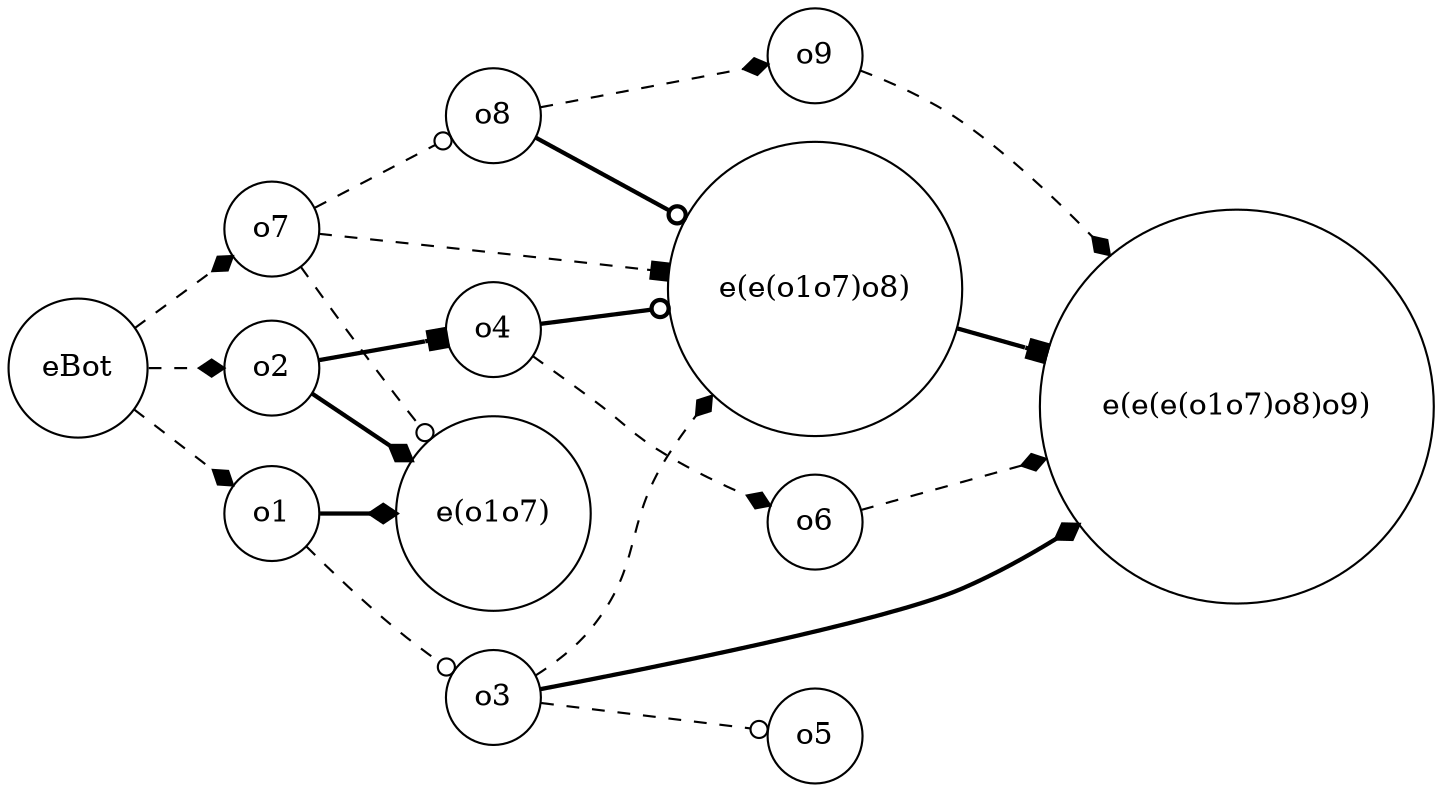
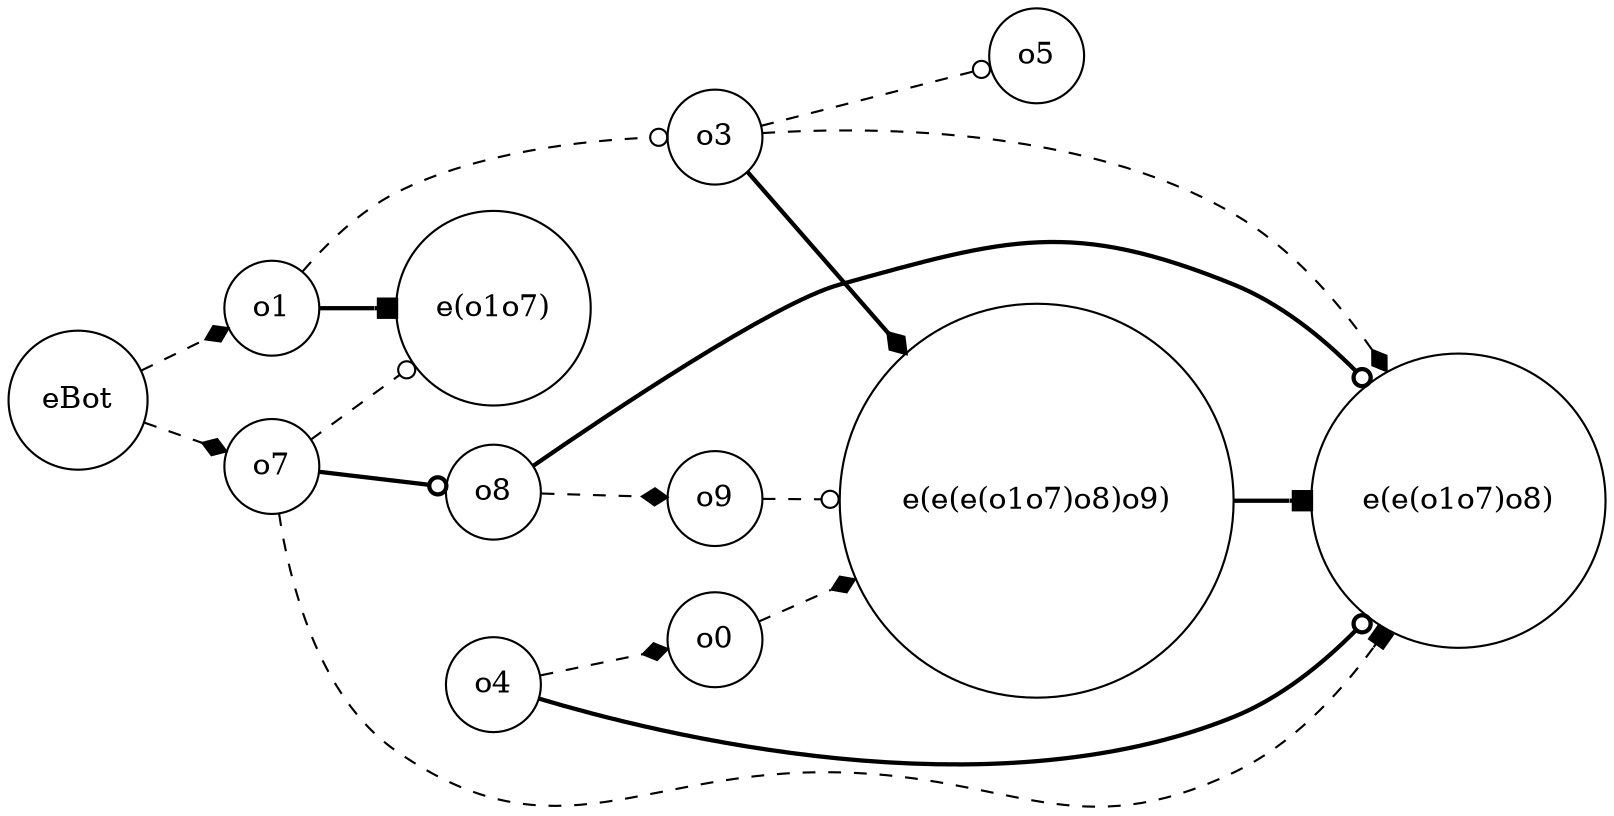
(986, 140) -> (792, 499)
(375, 176) -> (374, 478)
(991, 338) -> (1262, 501)
(272, 368) -> none
(345, 514) -> (347, 308)
(815, 522) -> (715, 640)
